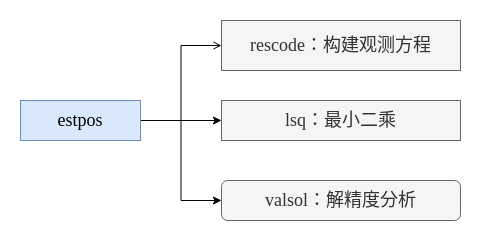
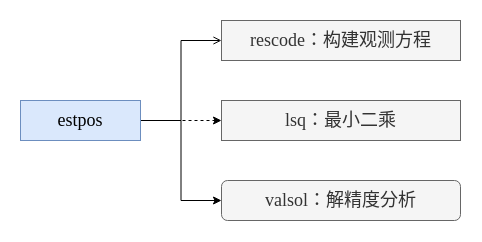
(341, 46) -> (341, 41)
(198, 121) -> (198, 121)
